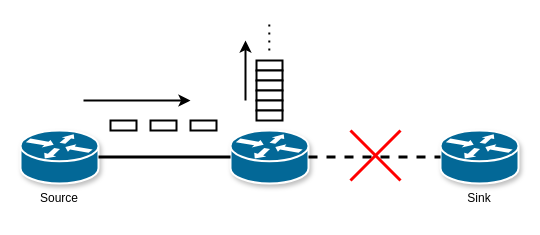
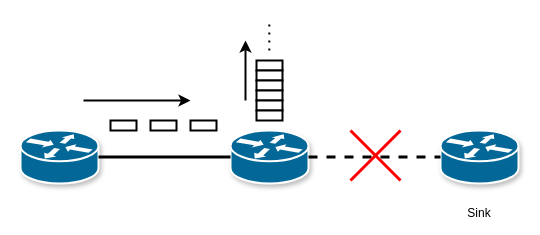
(60, 199) -> none
(480, 199) -> (480, 214)
